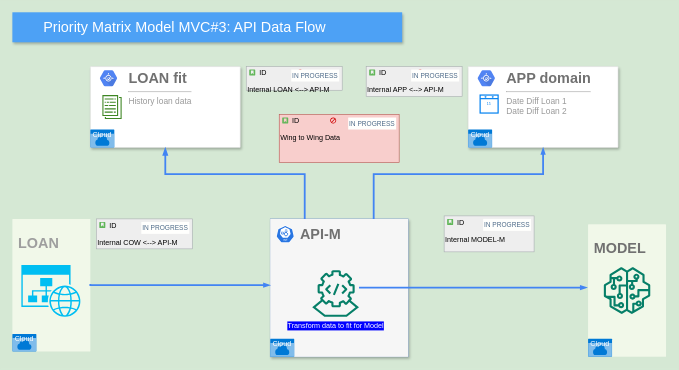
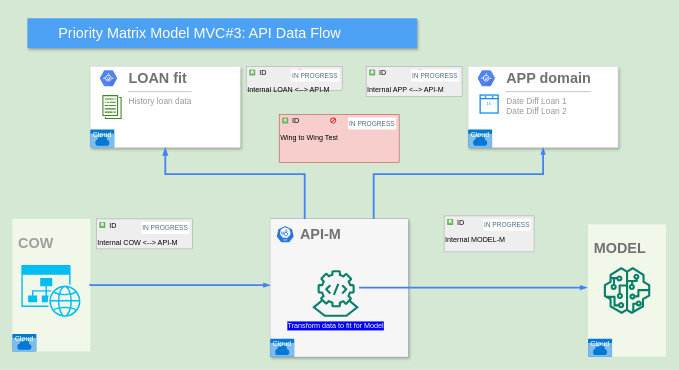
(207, 27) -> (222, 33)
(372, 124) -> (372, 124)
(26, 230) -> (24, 230)
